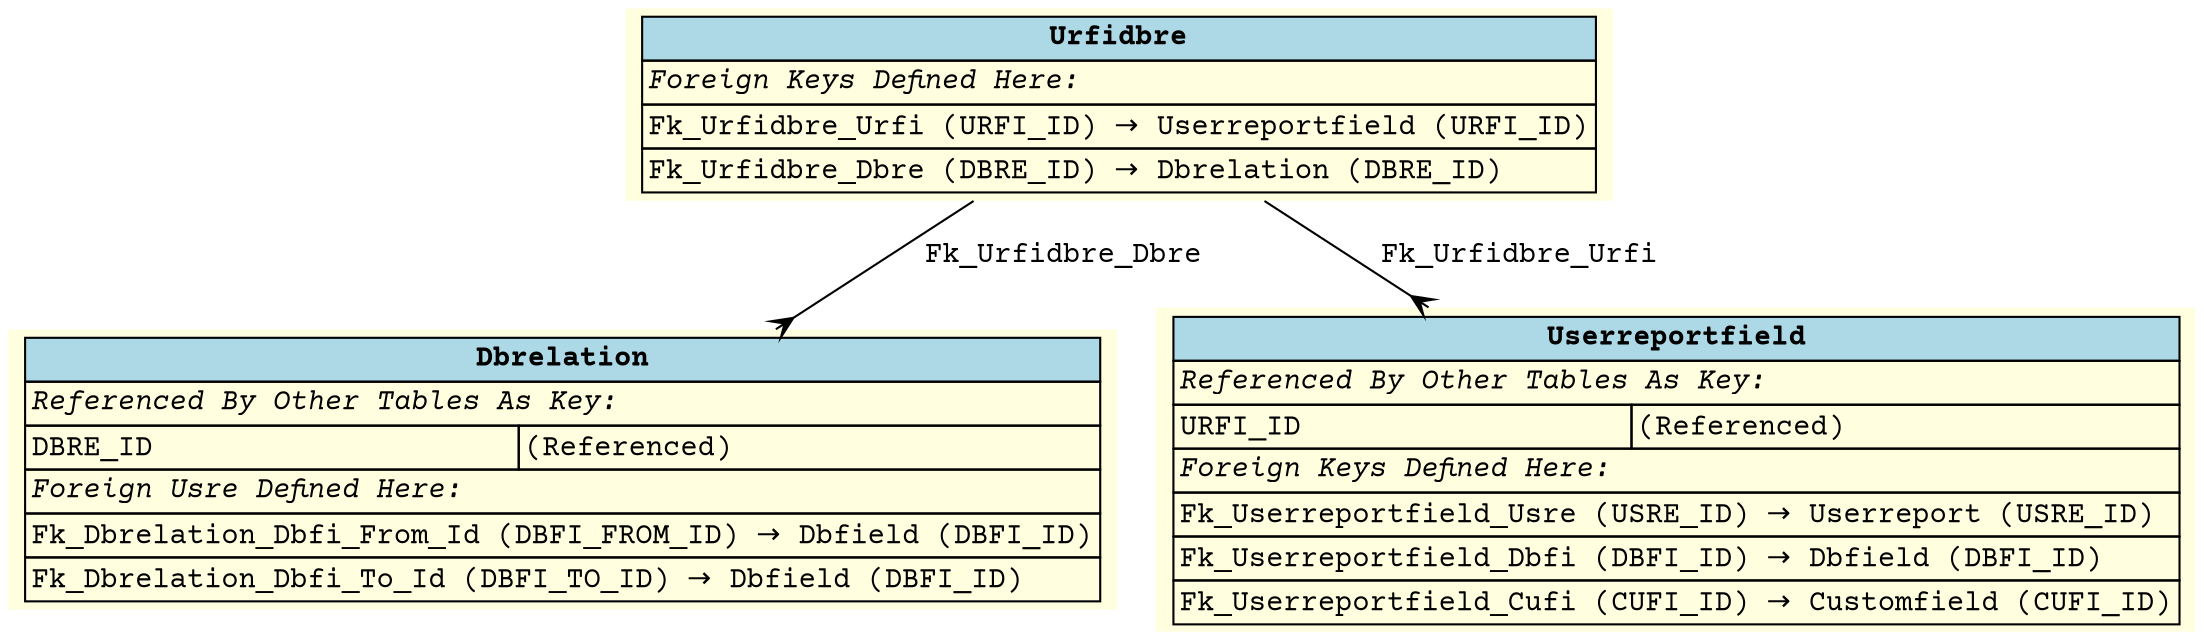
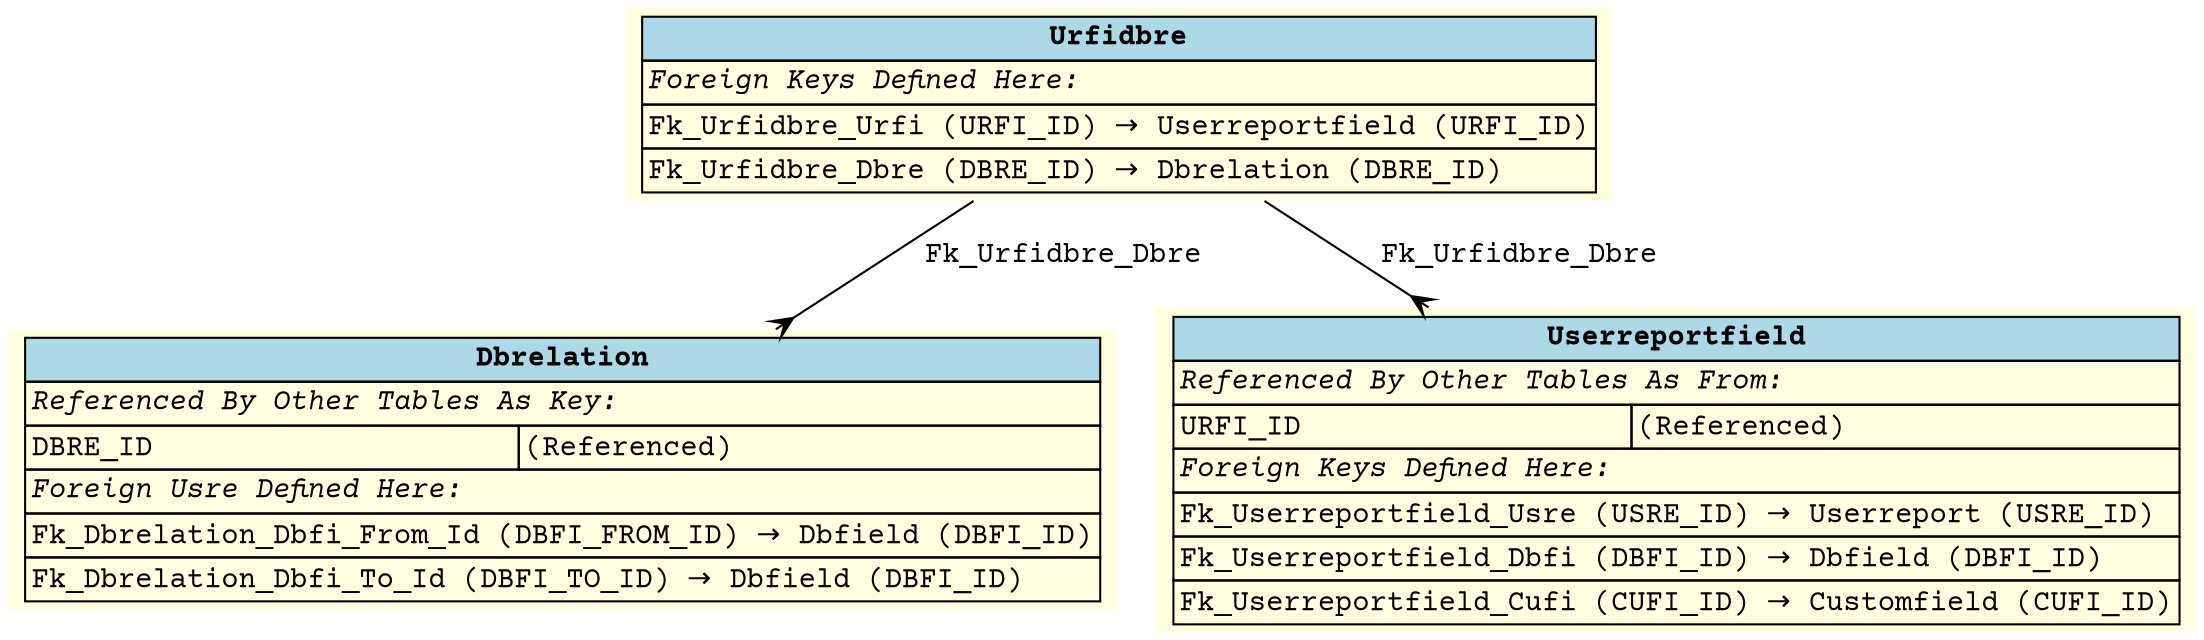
(1520, 254) -> (1520, 254)
(1474, 380) -> (1482, 380)
